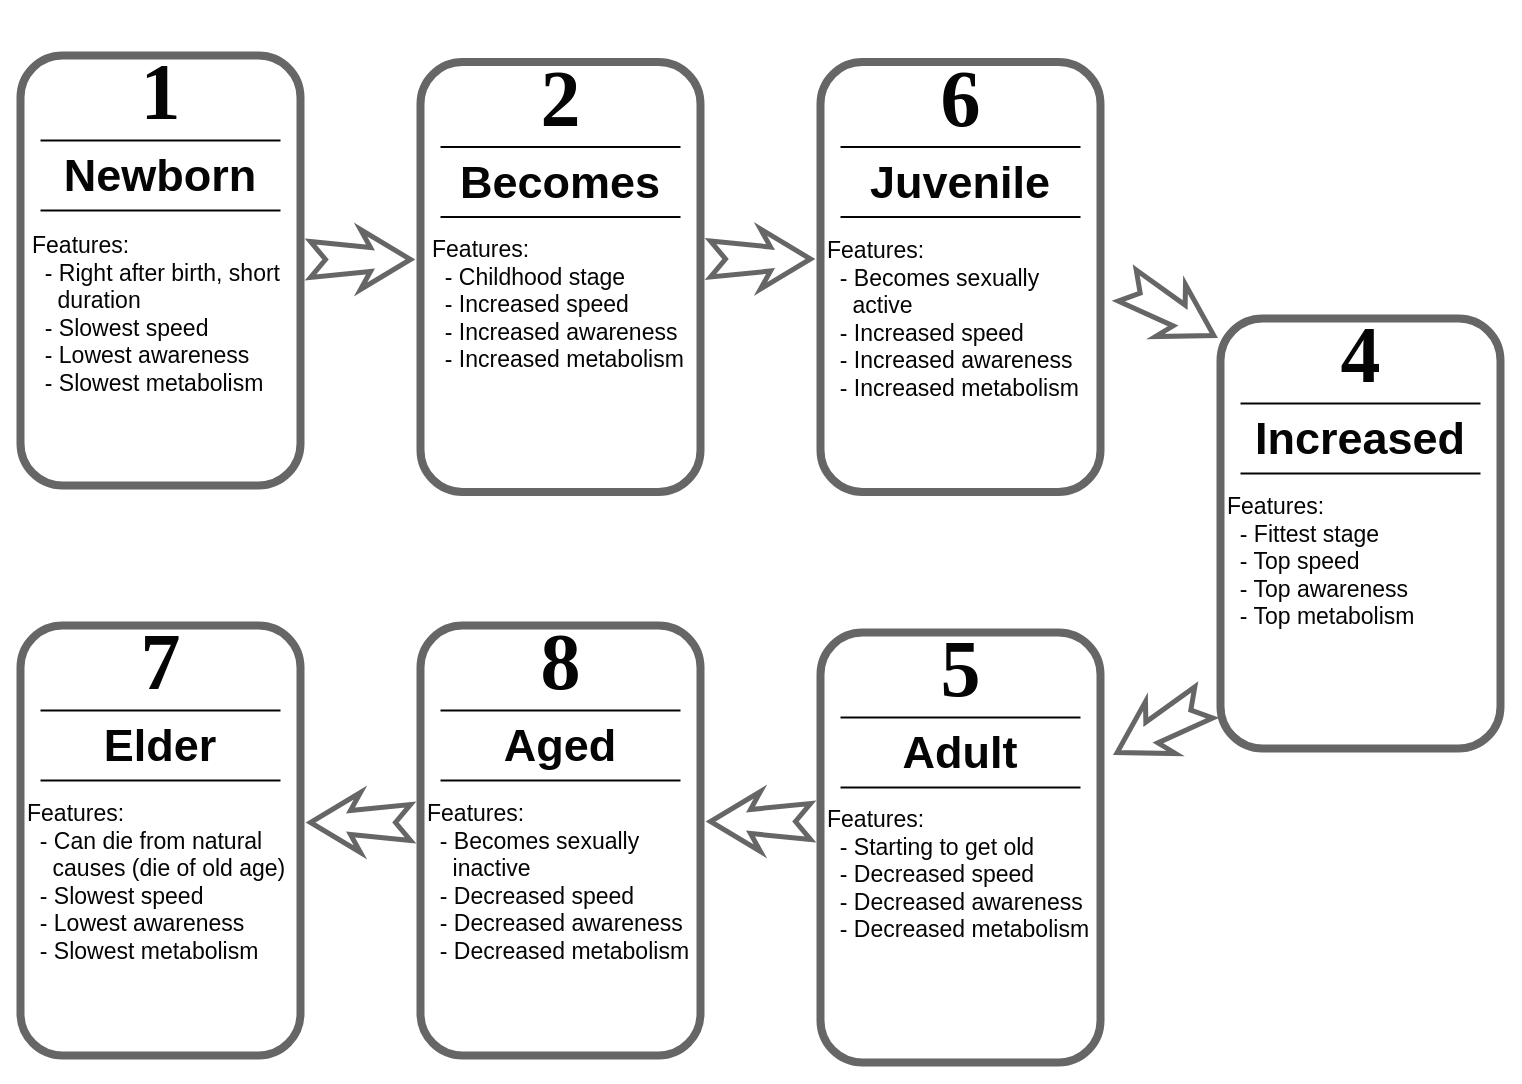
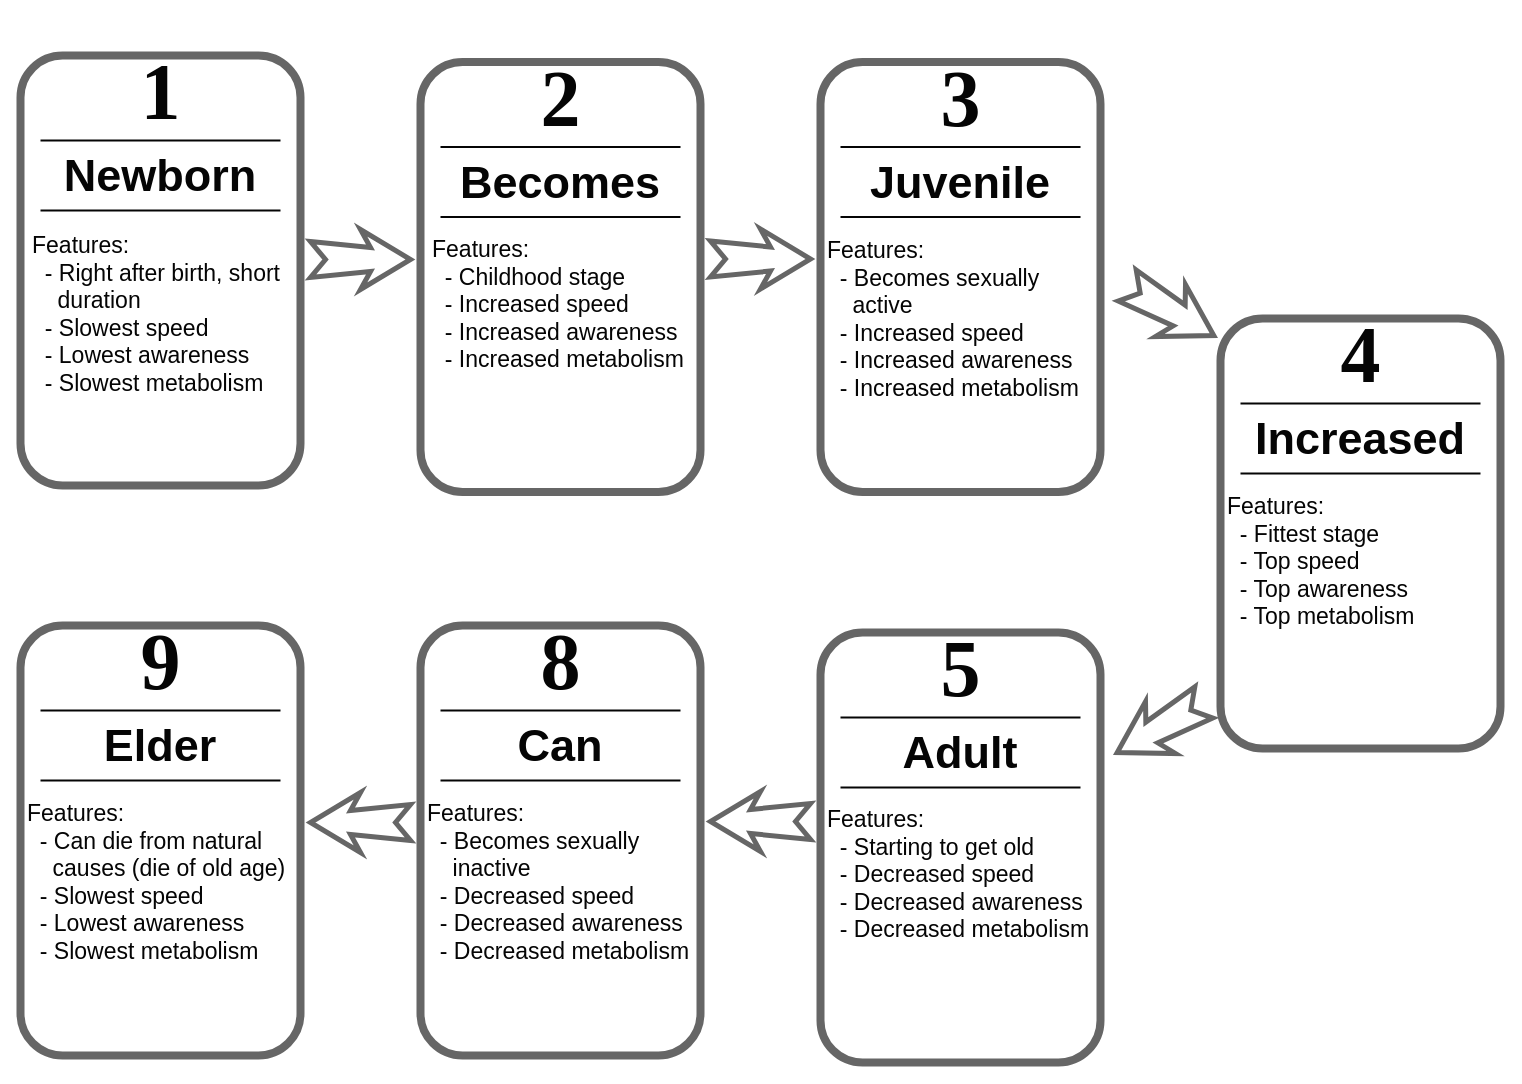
(961, 93) -> (961, 93)
(161, 656) -> (161, 656)
(561, 746) -> (561, 746)
